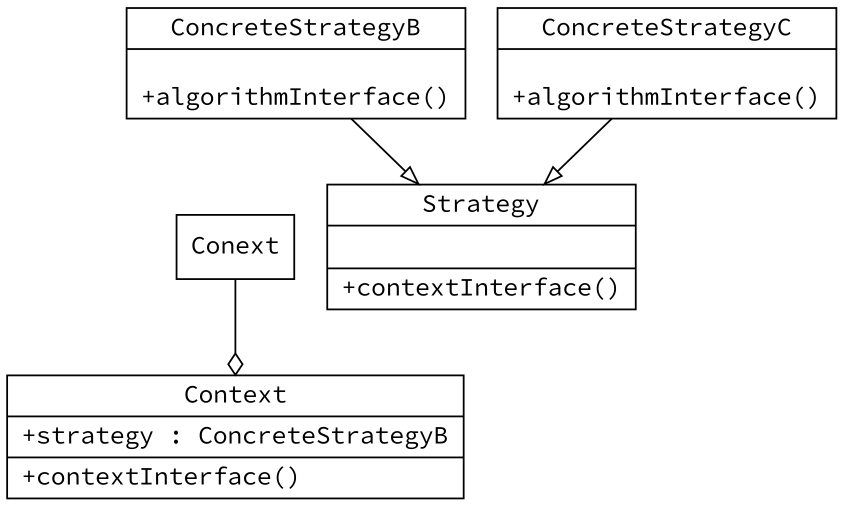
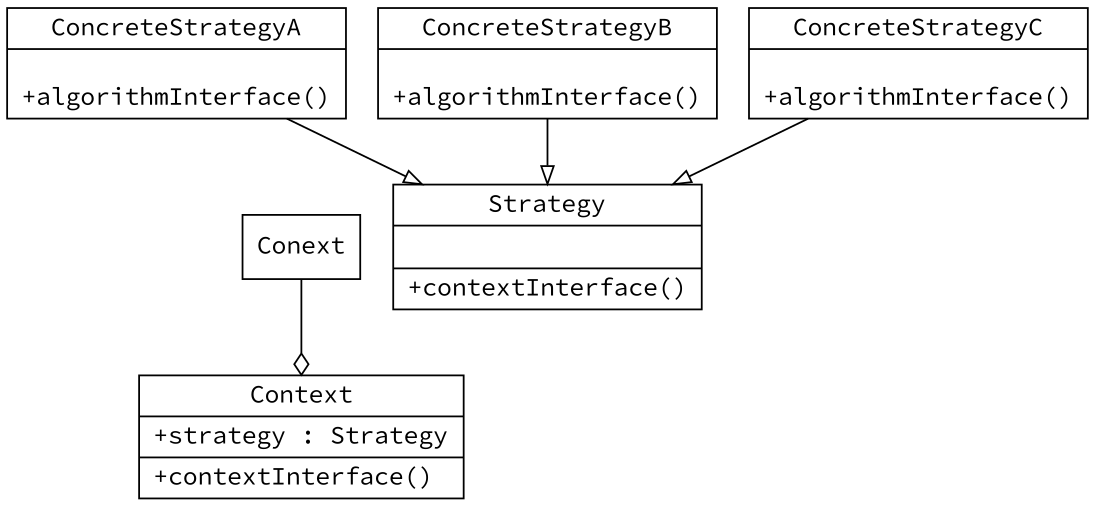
none -> (177, 63)
(235, 436) -> (301, 436)
